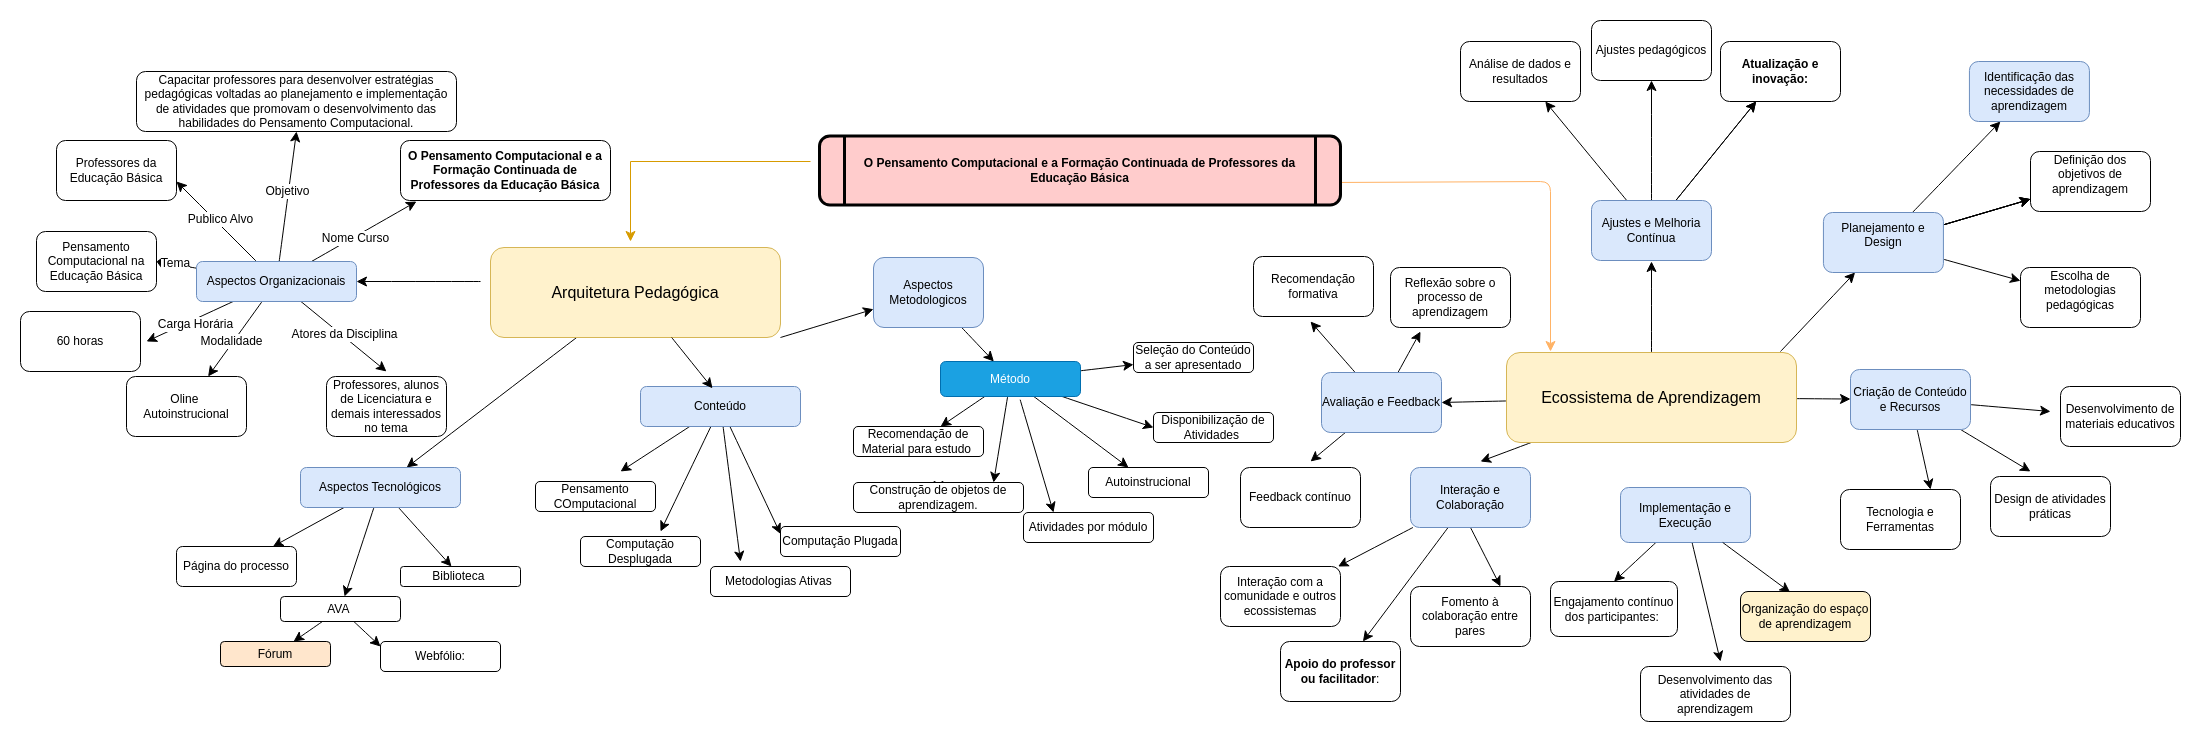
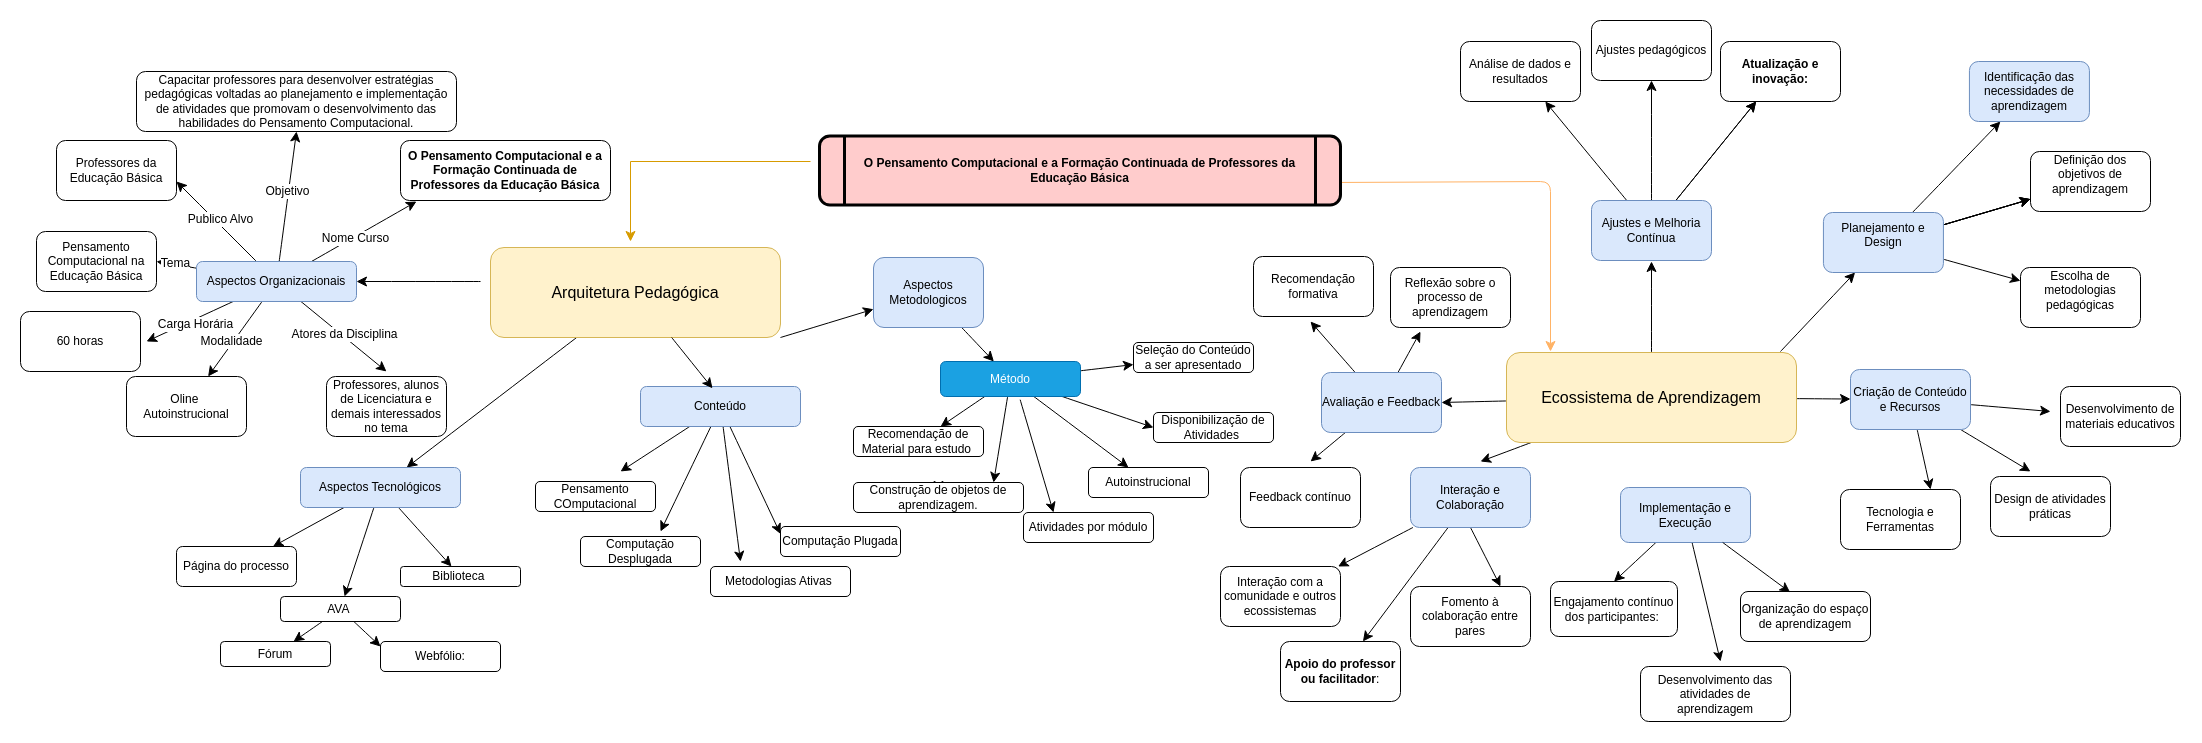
(193, 268) -> (192, 267)
(1806, 617) -> (1806, 617)
(276, 654) -> (276, 654)
